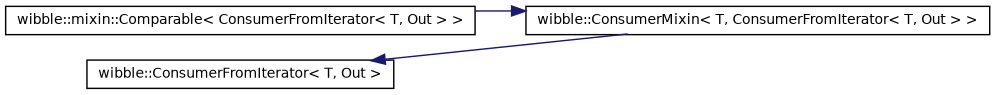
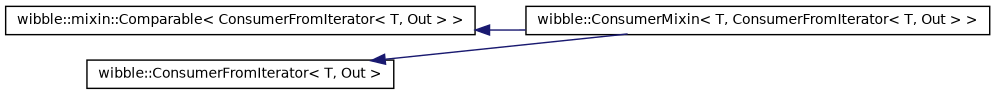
(493, 11) -> (508, 30)
